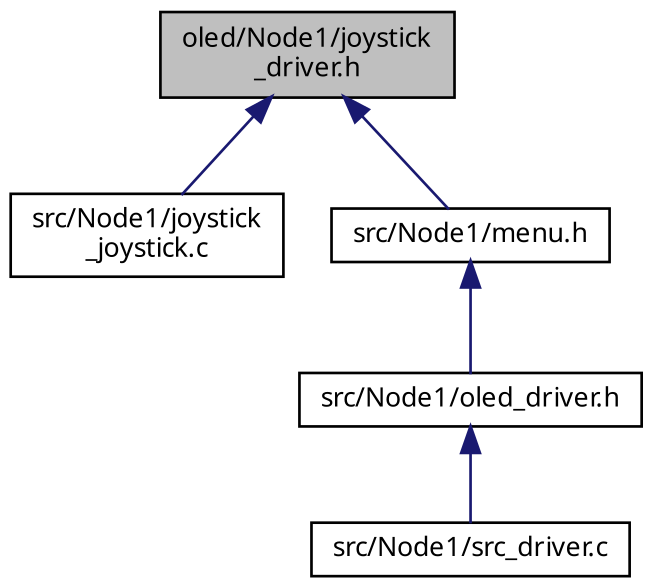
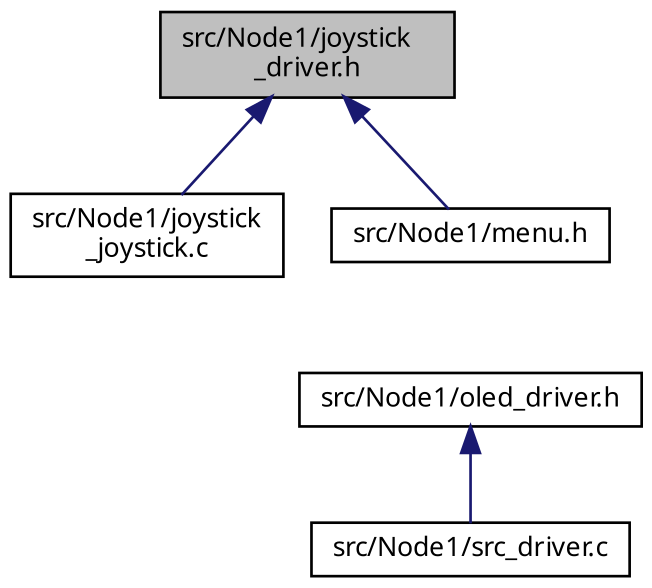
(307, 55) -> (307, 55)
(471, 331) -> none
